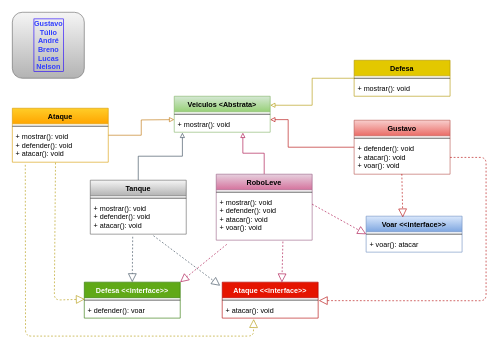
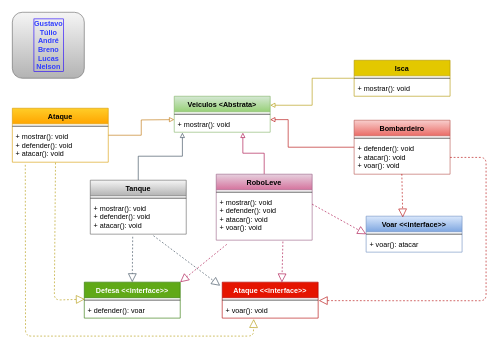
(402, 68) -> (402, 68)
(402, 128) -> (402, 128)
(254, 311) -> (250, 311)
